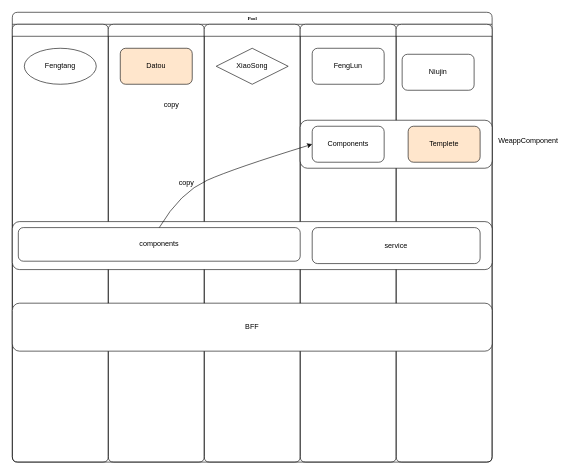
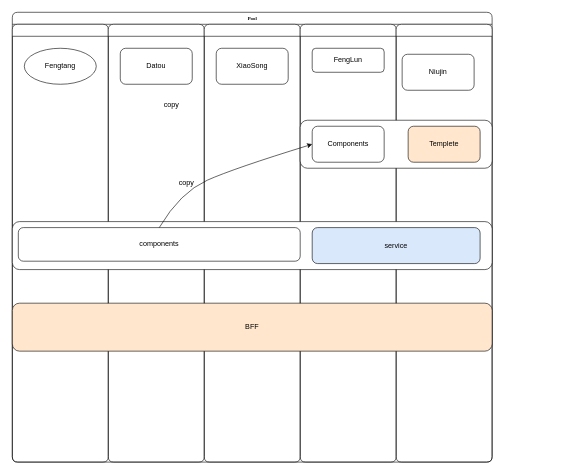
(156, 66) -> (156, 66)
(252, 66) -> (252, 66)
(348, 66) -> (348, 60)
(528, 141) -> none
(396, 246) -> (396, 246)
(252, 327) -> (252, 327)
